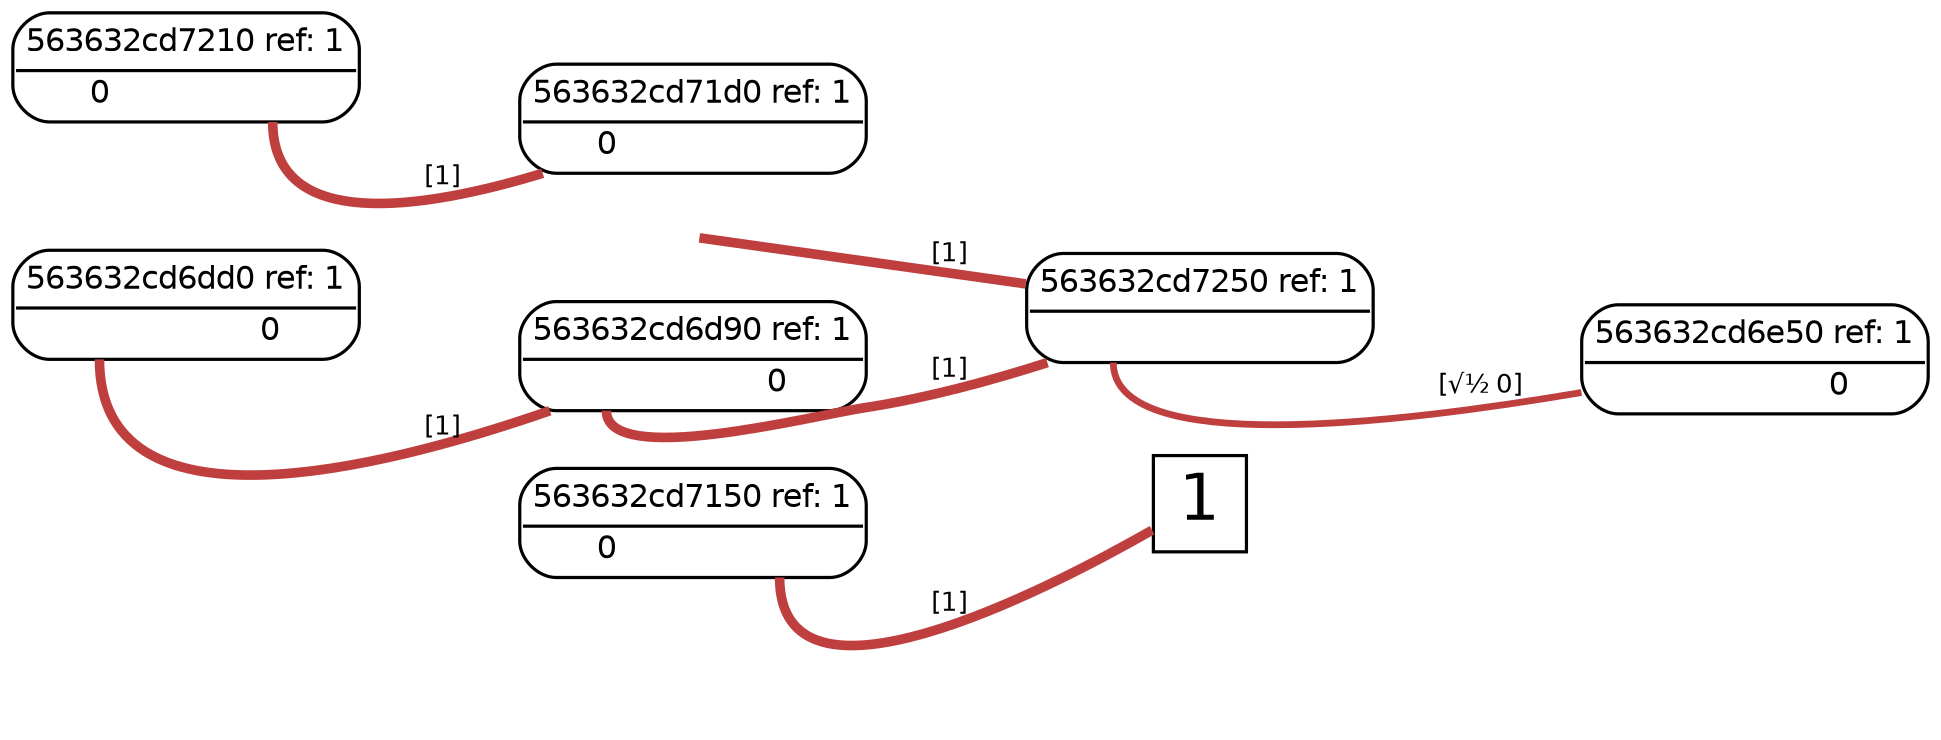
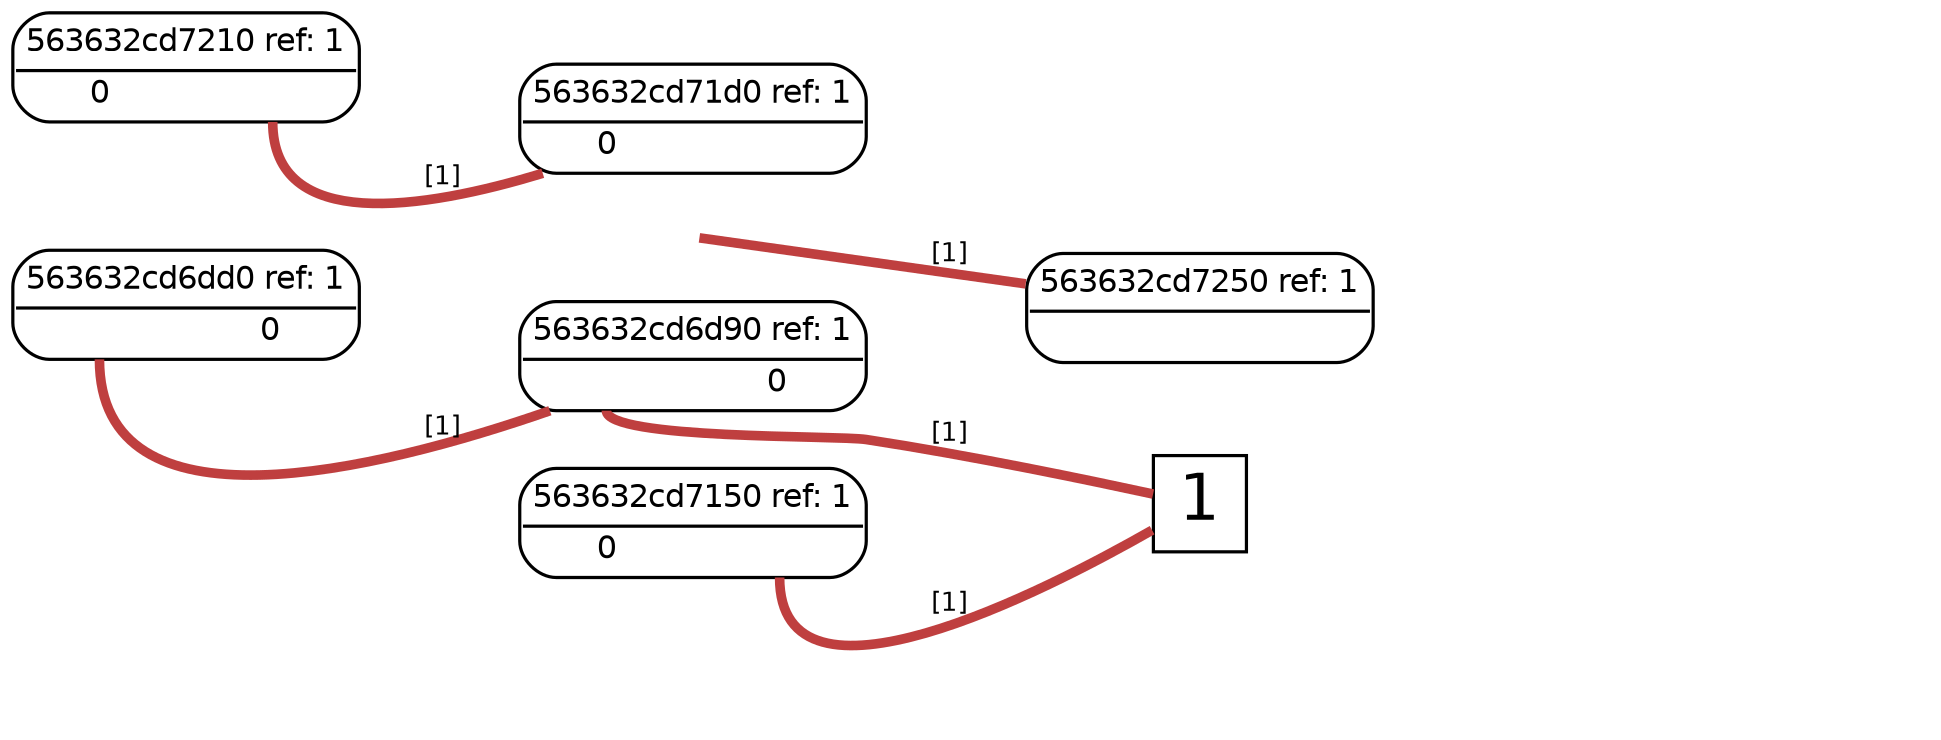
(1755, 359) -> none
(823, 415) -> (880, 442)
